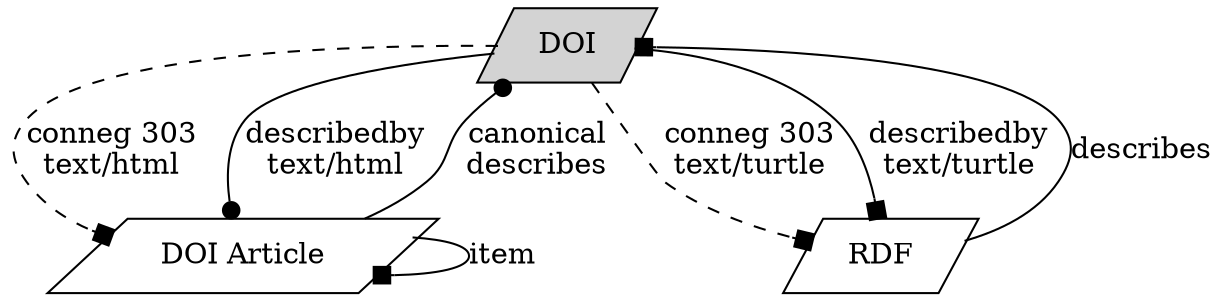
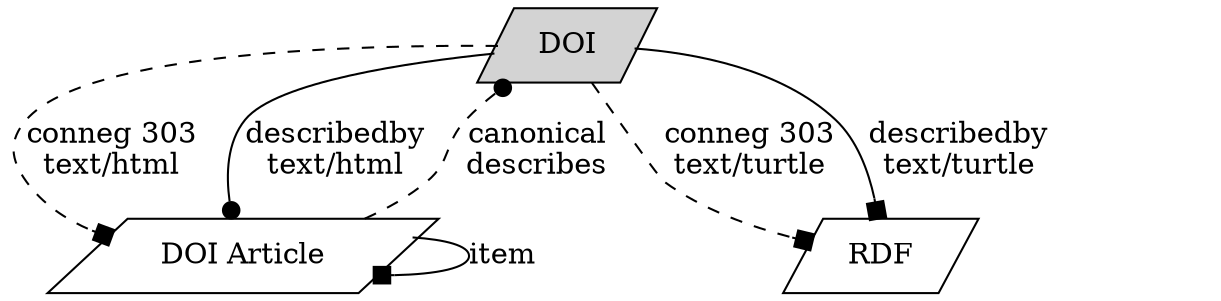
(953, 74) -> none
(441, 166) -> (441, 166)
